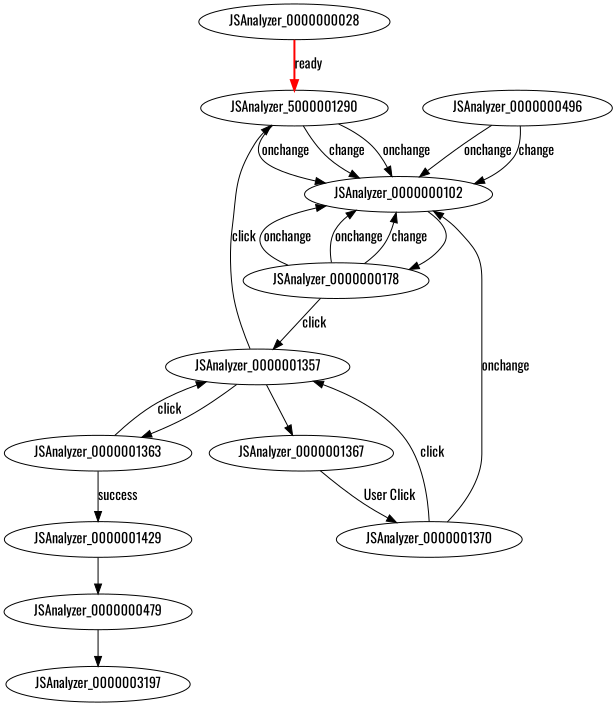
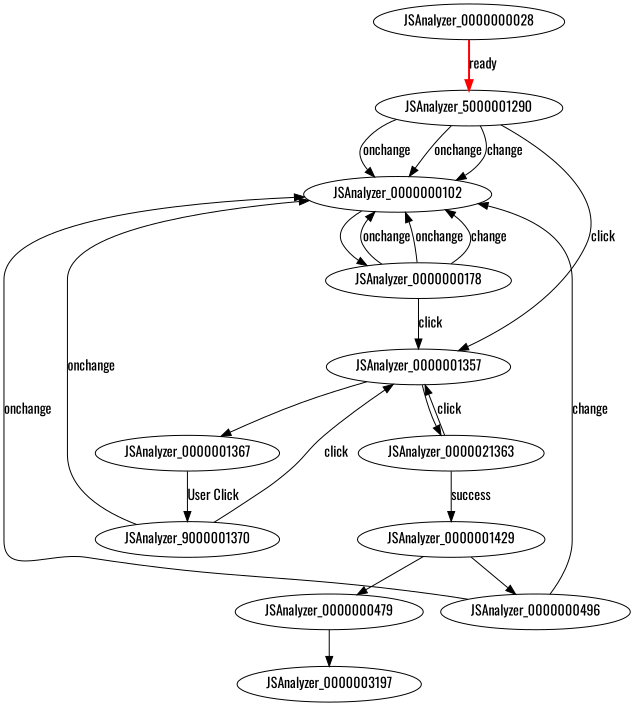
(231, 238) -> (586, 244)
(98, 453) -> (451, 453)
(429, 539) -> (187, 539)
none -> (489, 572)
